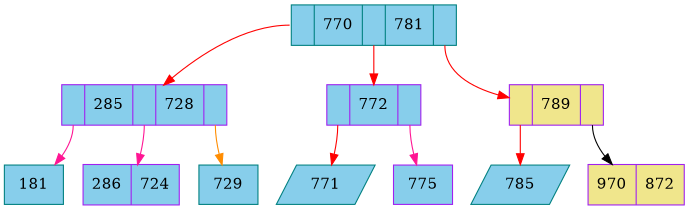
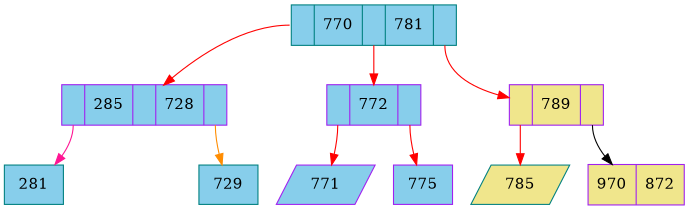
(411, 140) -> (411, 140)
(34, 185) -> (34, 185)
(131, 185) -> none
(326, 185) -> (326, 185)
(520, 185) -> (520, 185)
